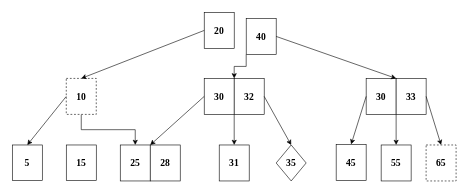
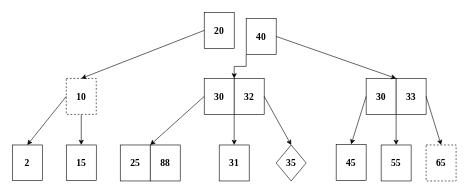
(135, 131) -> (81, 139)
(27, 163) -> (27, 163)
(165, 163) -> (165, 163)
